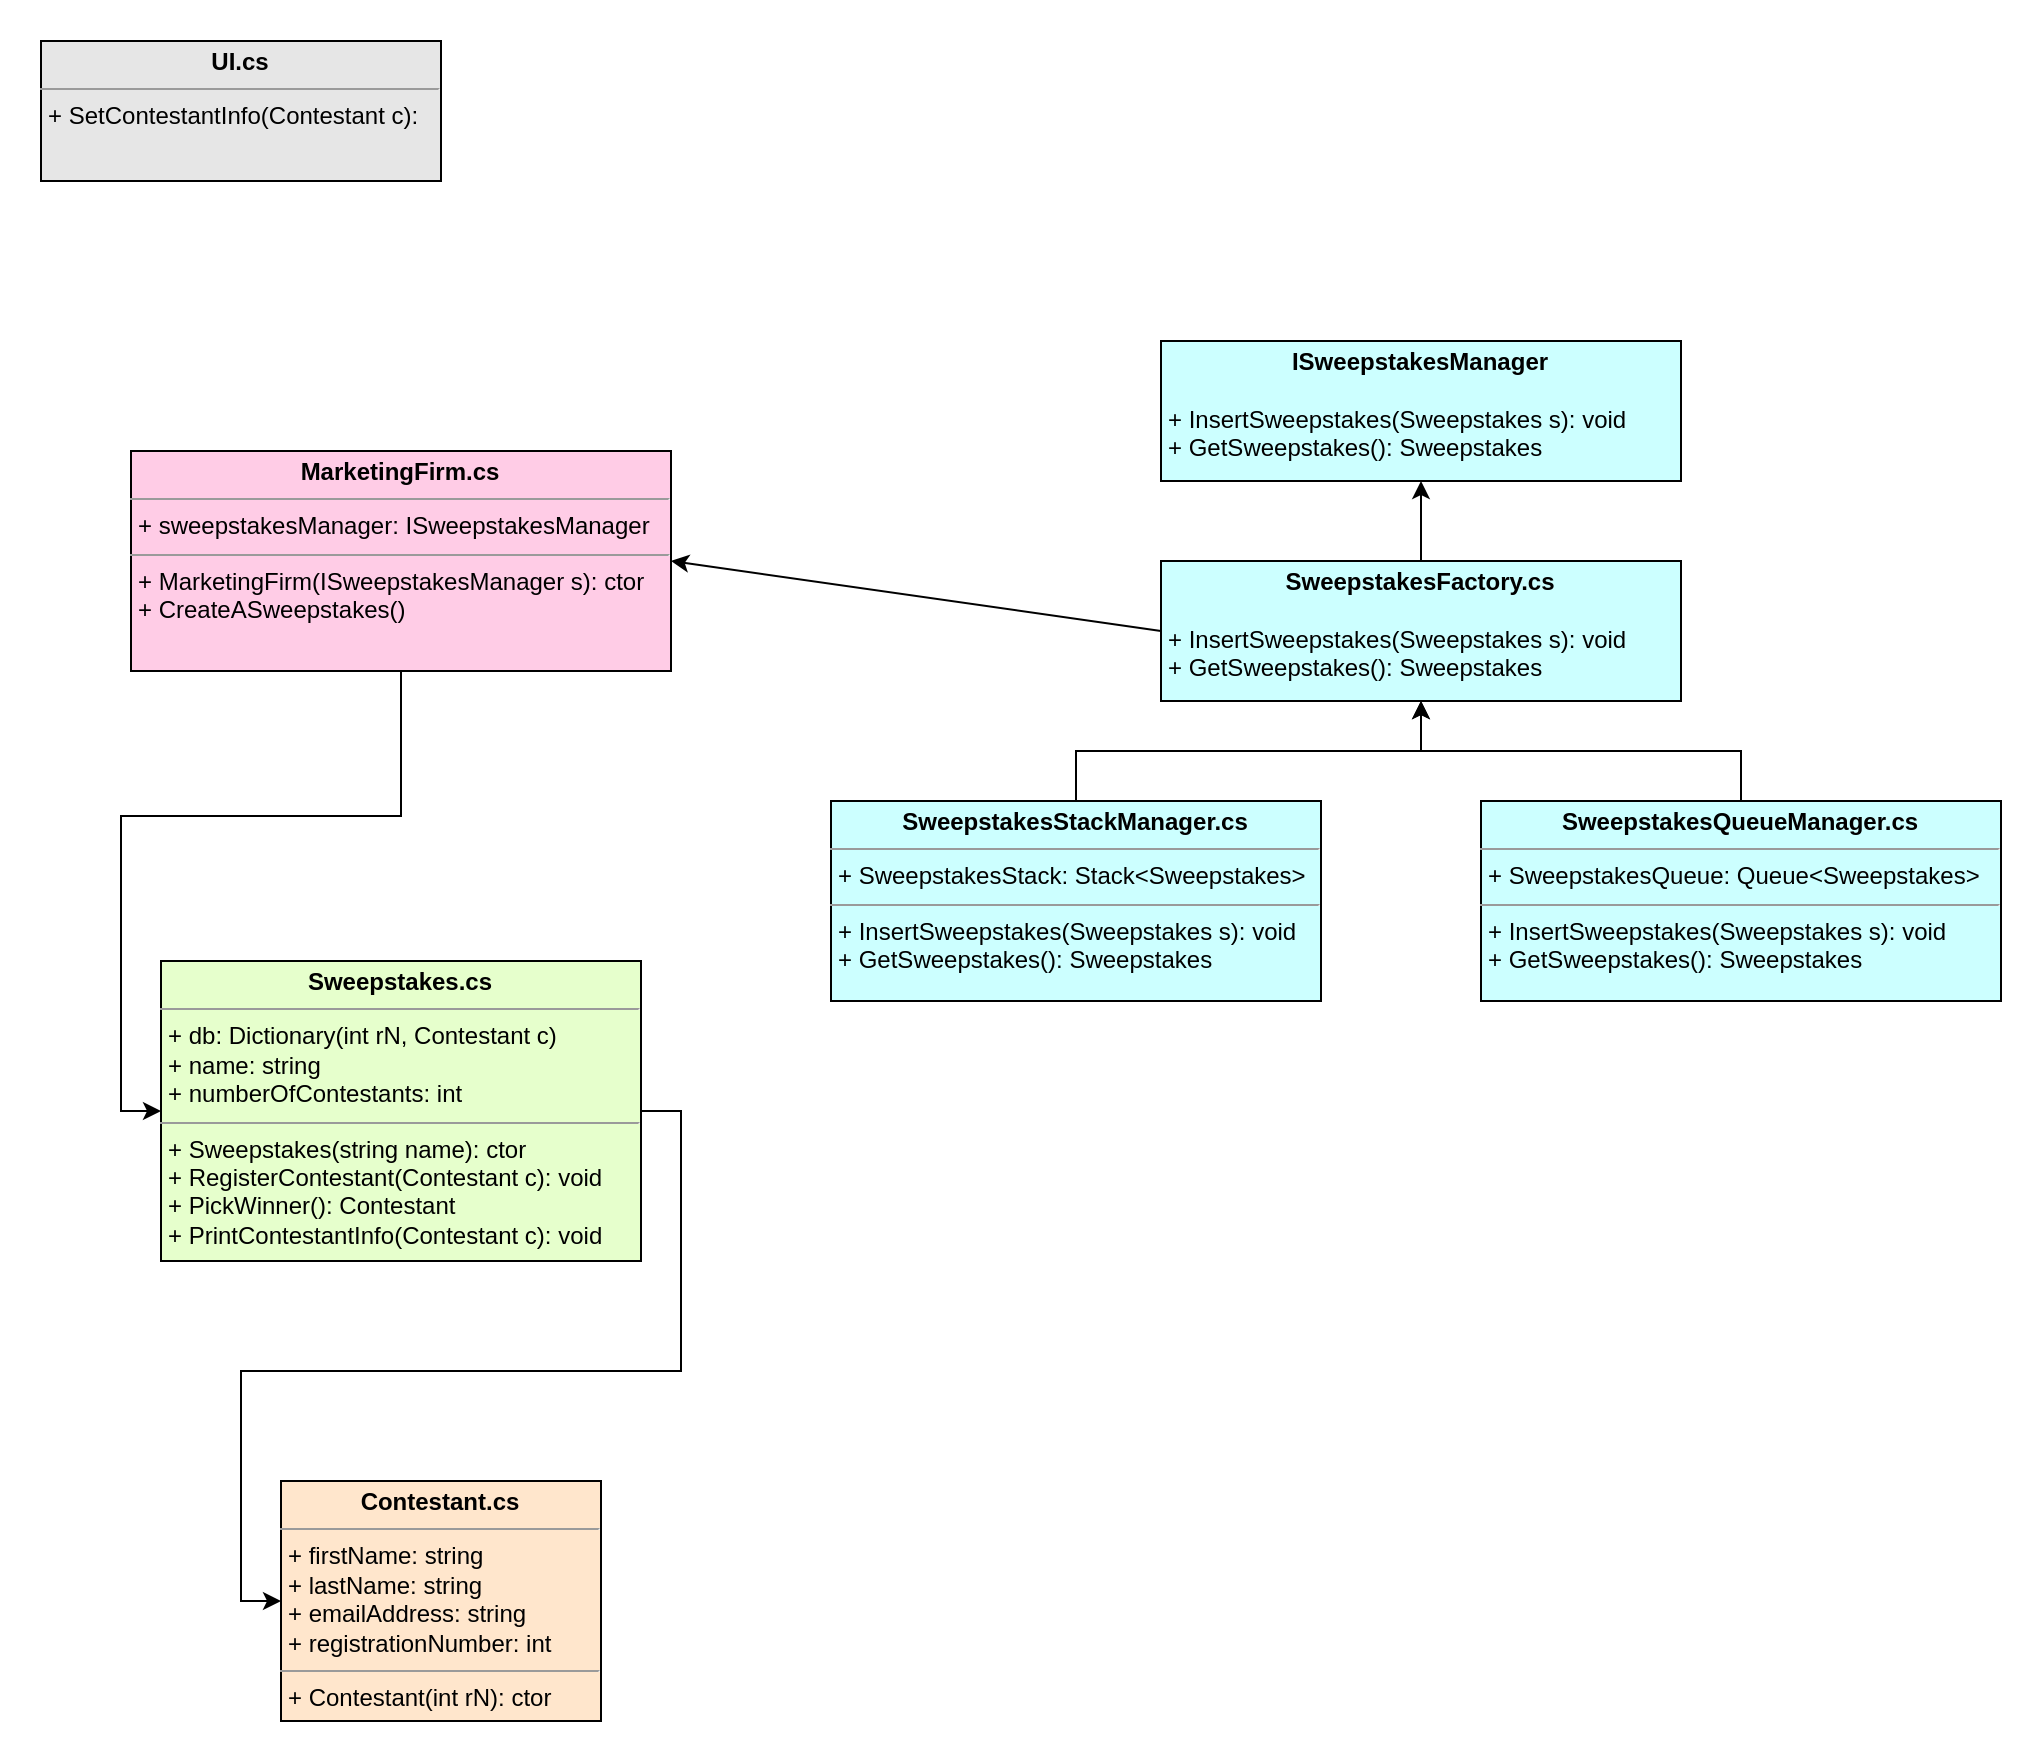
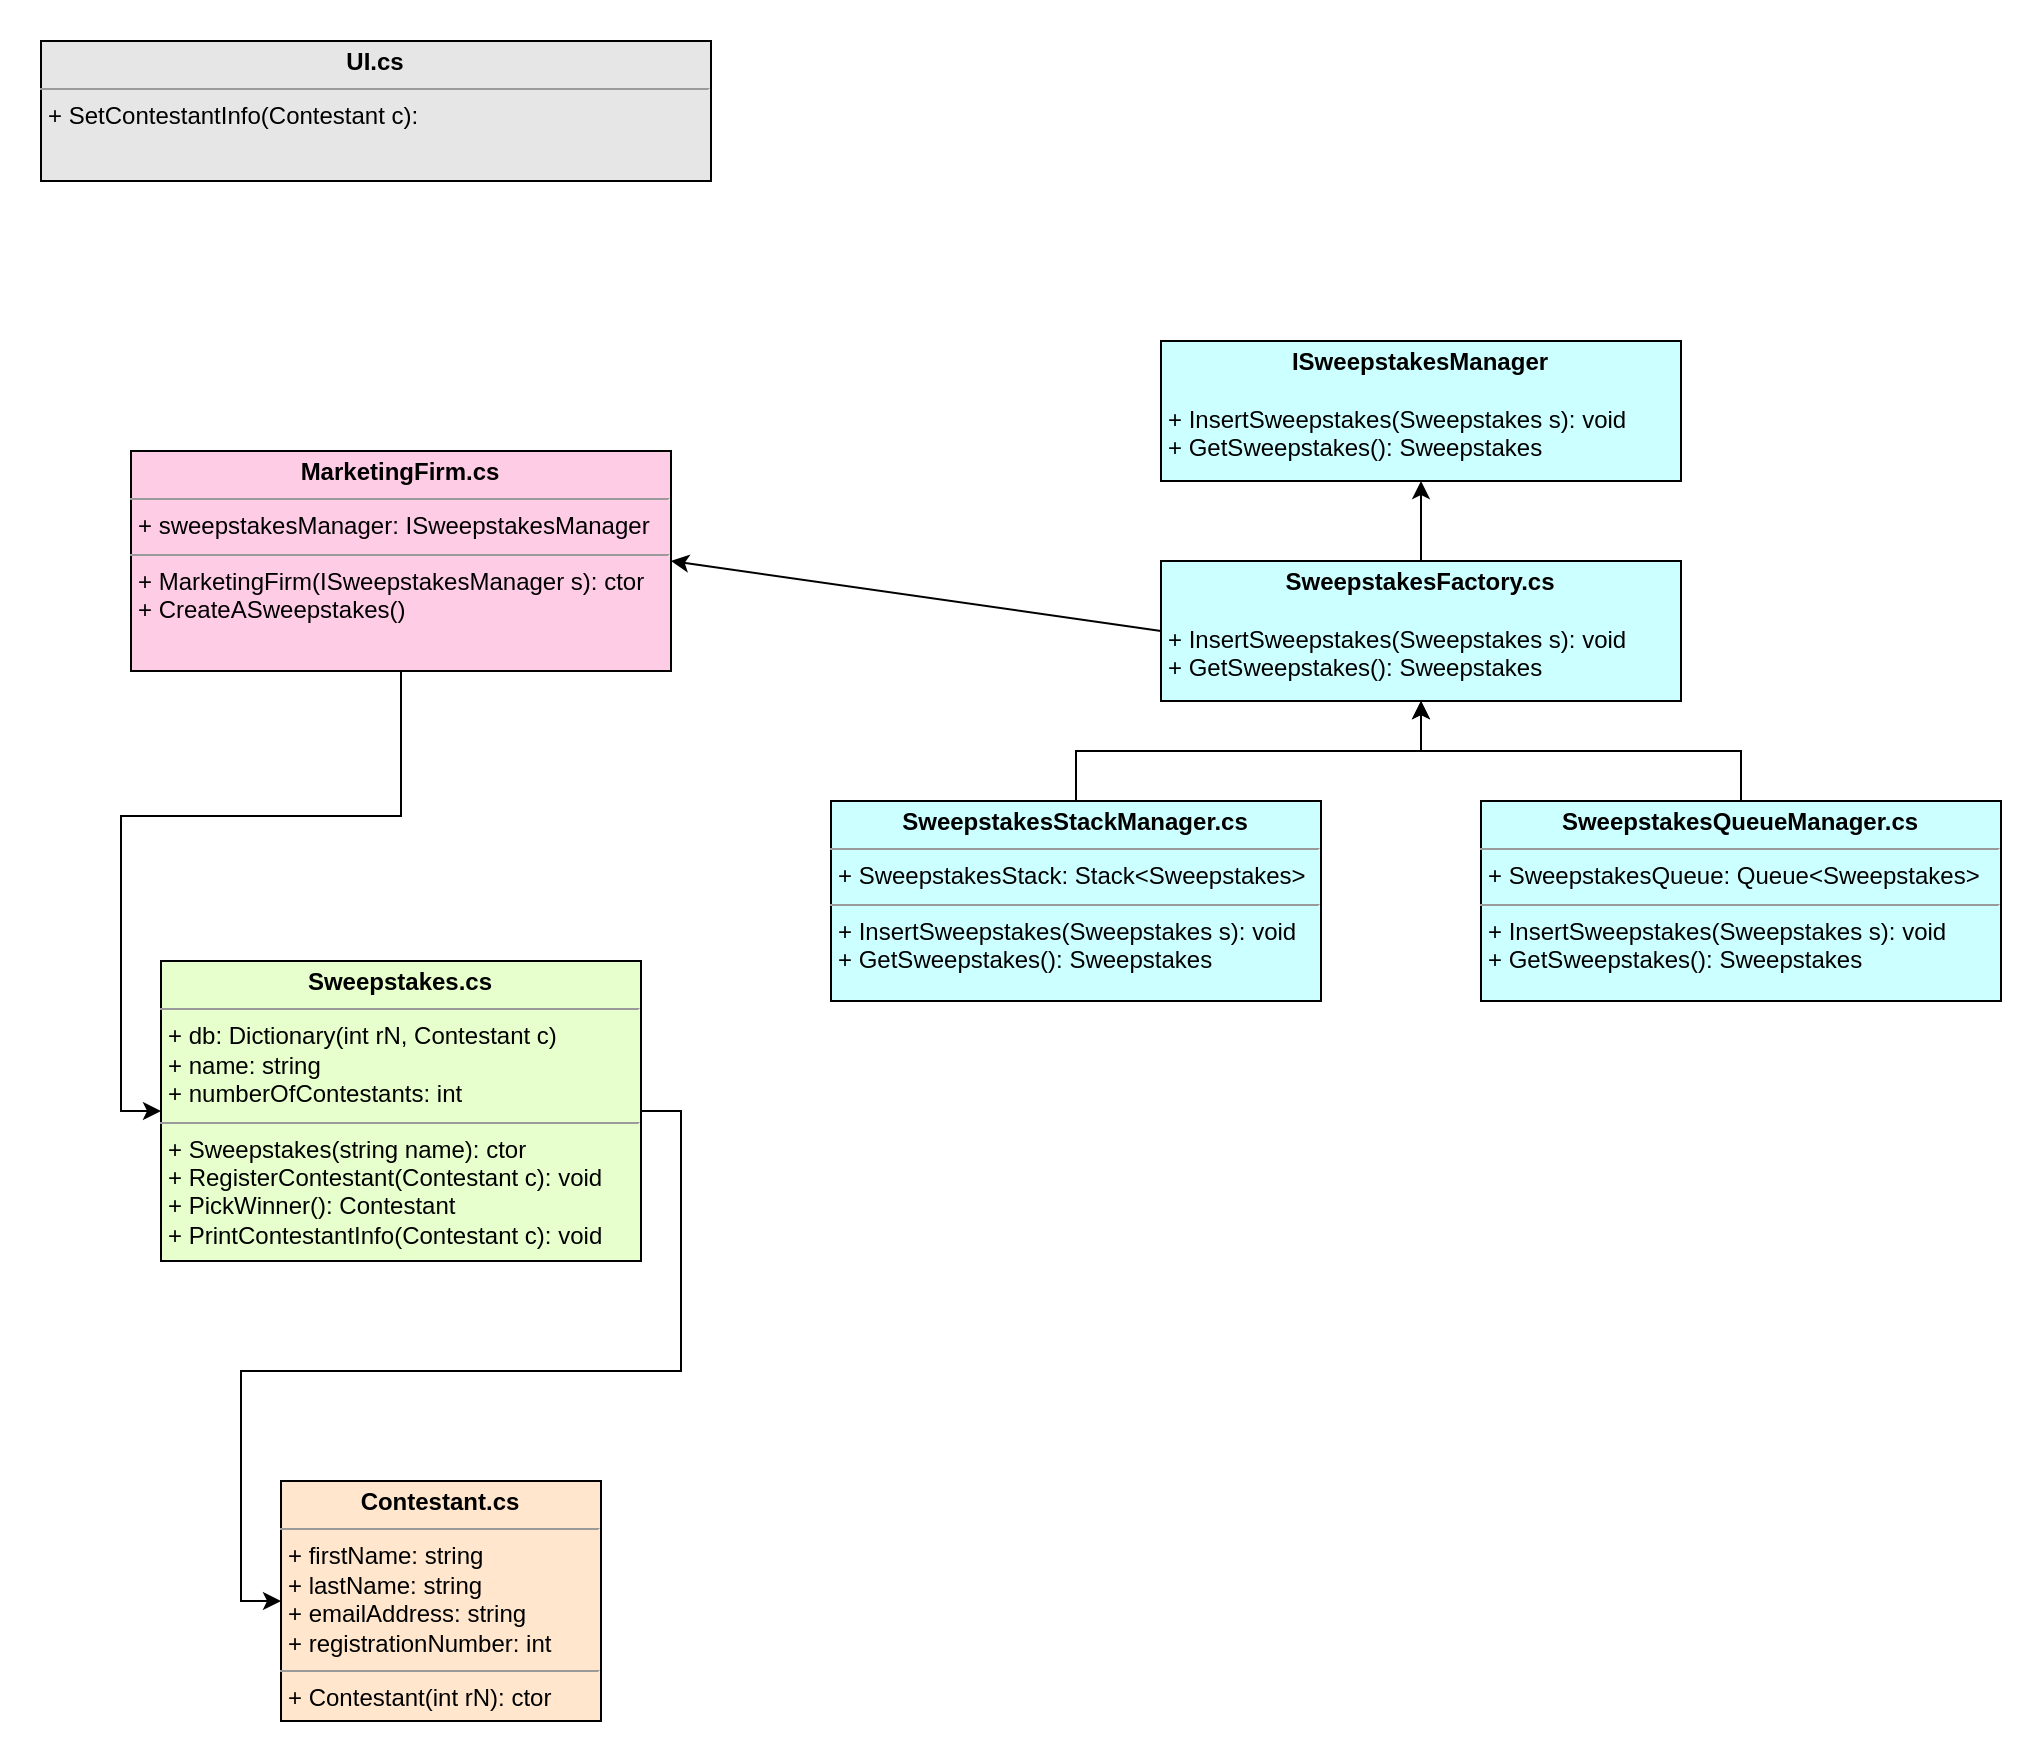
(241, 111) -> (376, 111)
